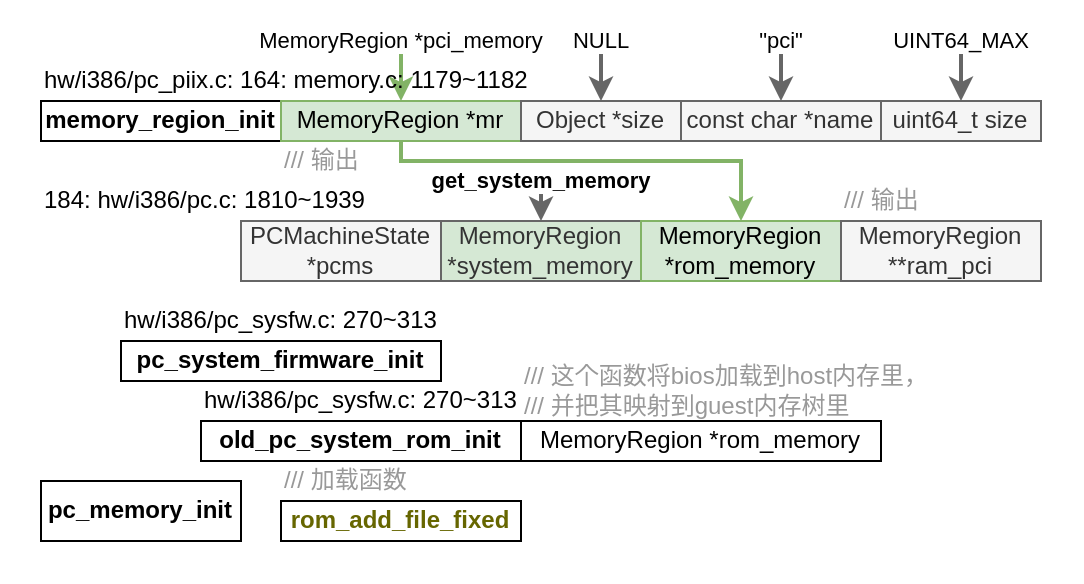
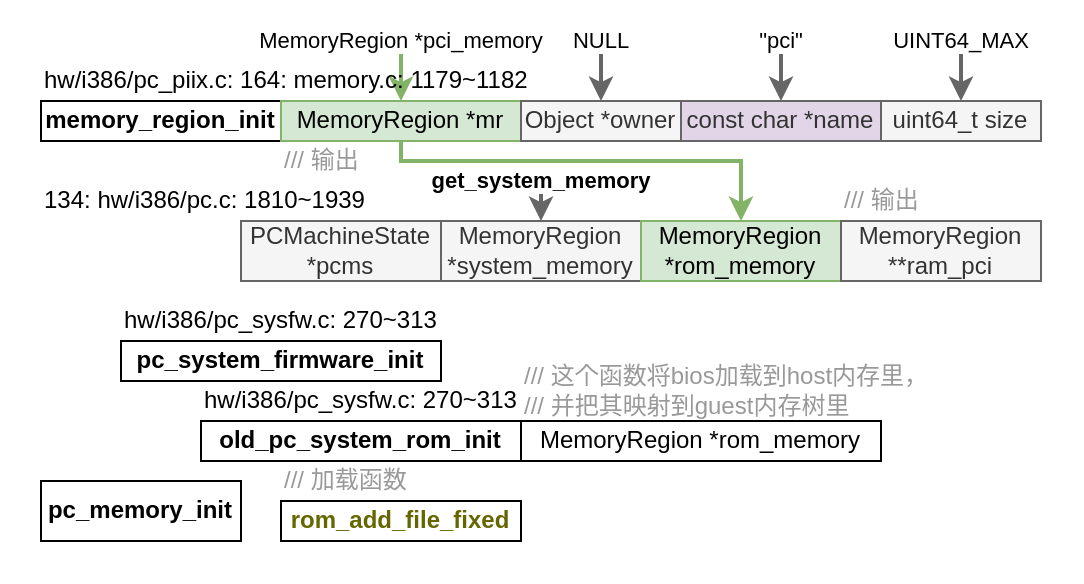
(601, 121) -> (601, 121)
(781, 121) -> (781, 121)
(218, 201) -> (218, 201)
(541, 251) -> (541, 251)
